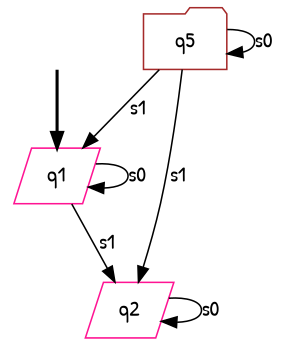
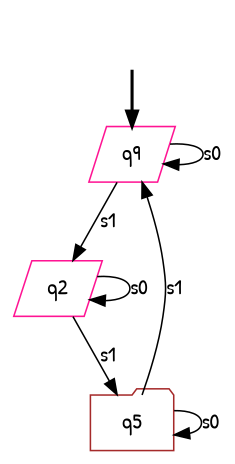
(167, 169) -> (91, 349)
(57, 176) -> (132, 154)
